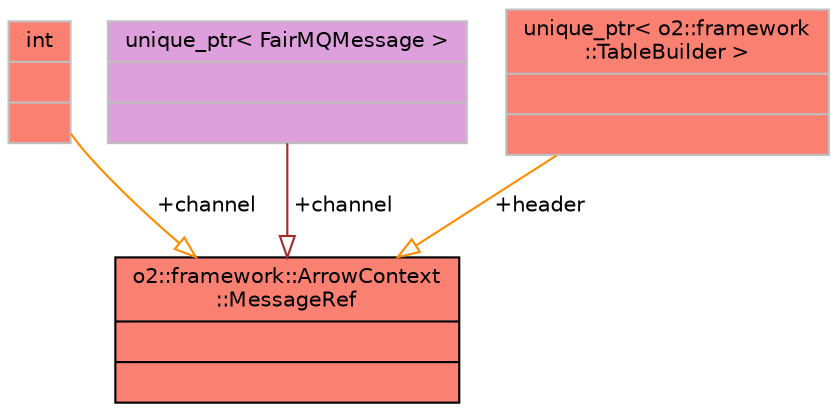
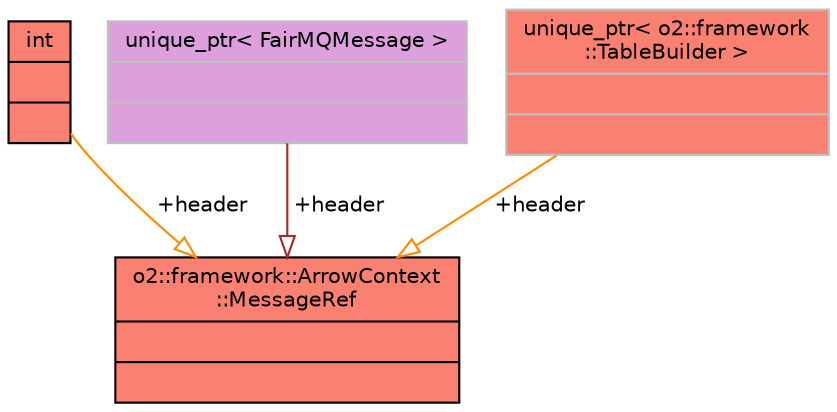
(40, 82) -> (40, 82)
(204, 206) -> (200, 206)
(341, 206) -> (336, 206)
